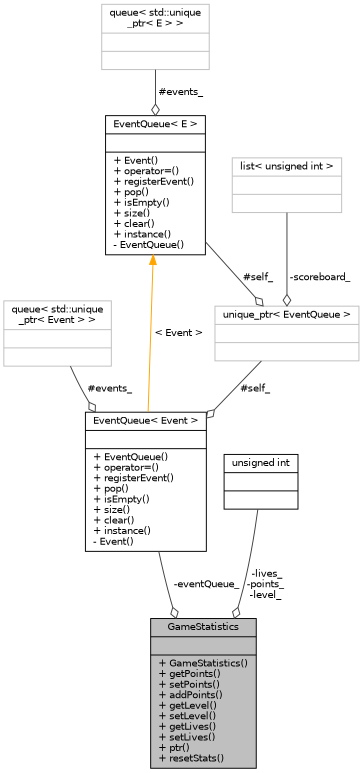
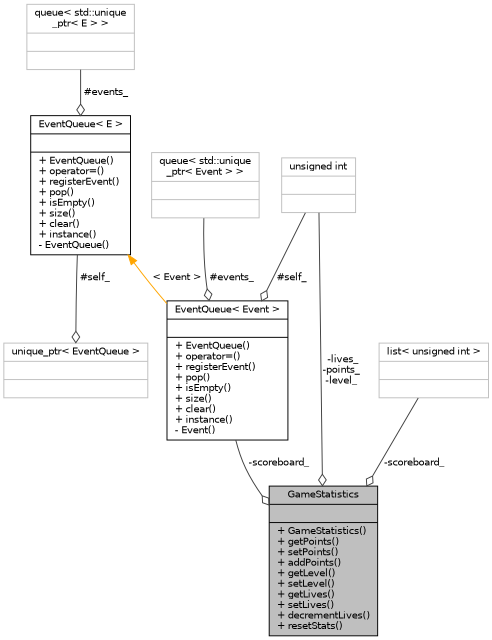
(136, 161) -> (76, 161)
(287, 254) -> (396, 437)
(238, 385) -> (286, 252)
(261, 482) -> (319, 185)
(205, 585) -> (278, 463)
(174, 748) -> (323, 616)
